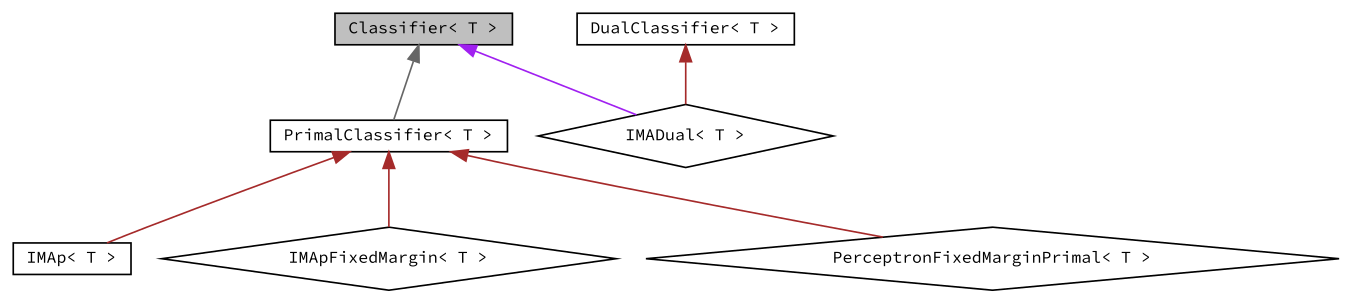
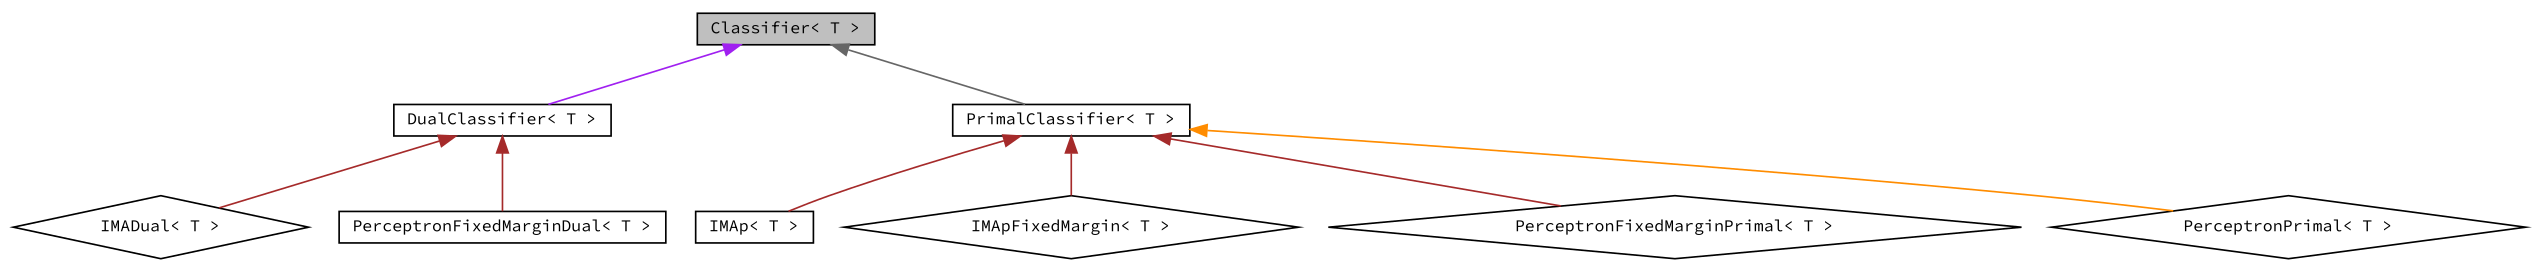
(556, 83) -> (636, 77)
none -> (502, 227)
none -> (2288, 227)
